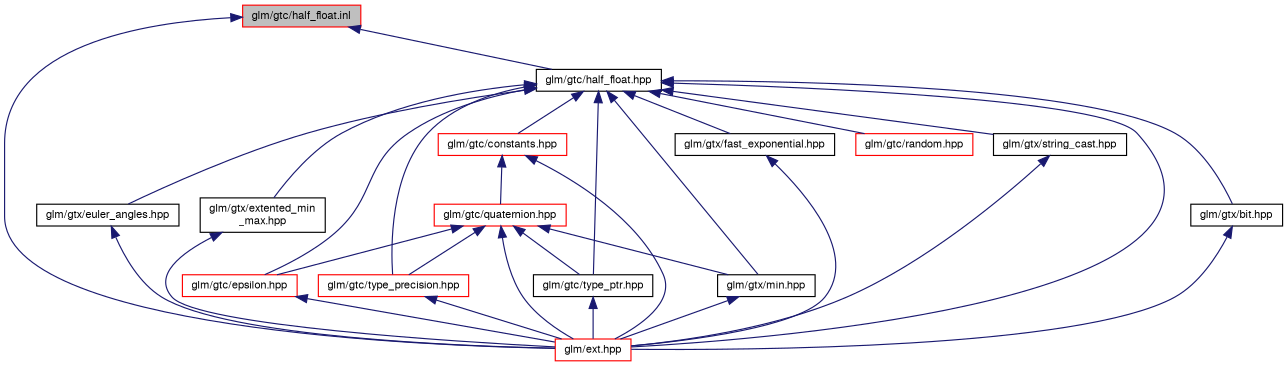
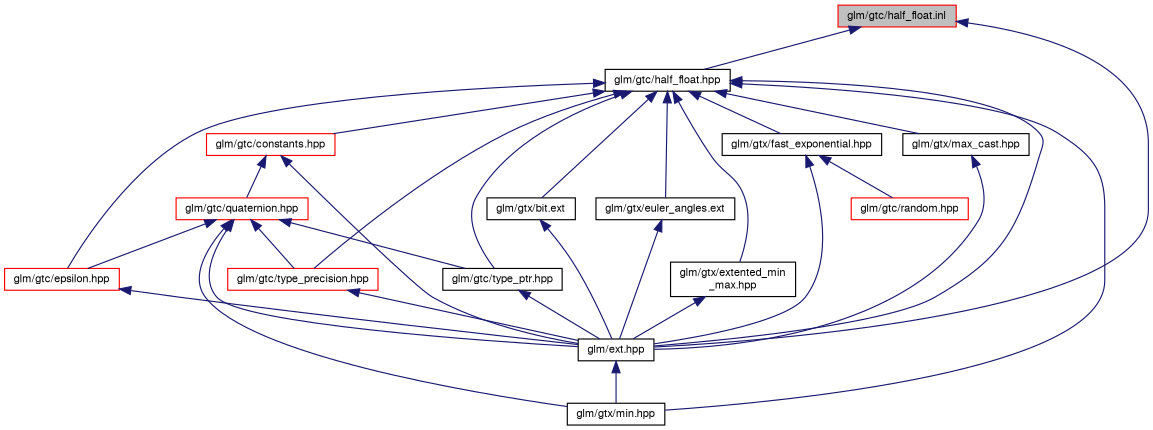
(762, 114) -> (861, 180)
(1060, 145) -> (966, 145)
(108, 215) -> (665, 209)
(1237, 215) -> (531, 209)
(674, 320) -> (616, 388)
(593, 350) -> (616, 350)
